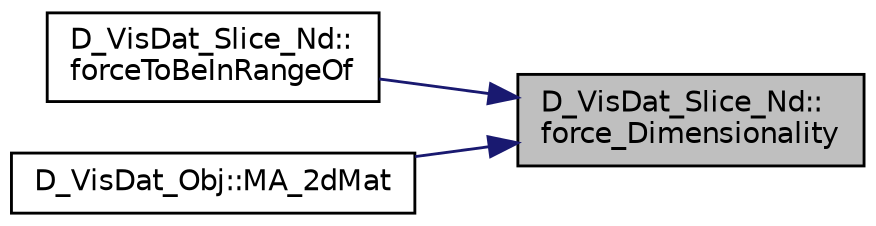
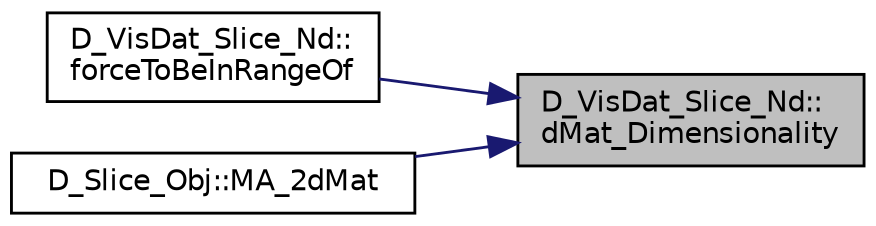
(691, 120) -> (691, 120)
(213, 183) -> (213, 183)
